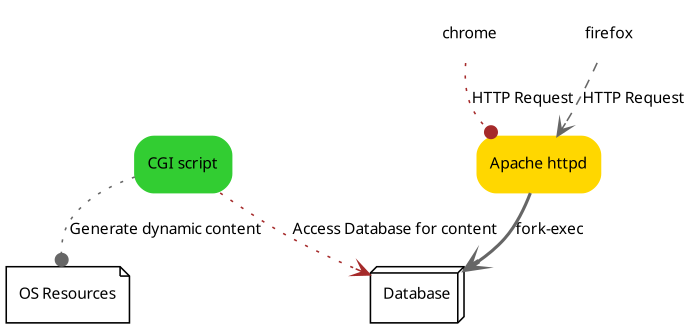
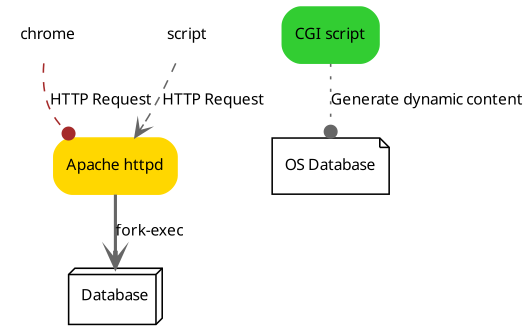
(609, 34) -> (187, 35)
(468, 98) -> (46, 99)
(286, 235) -> none
(68, 295) -> (331, 166)
